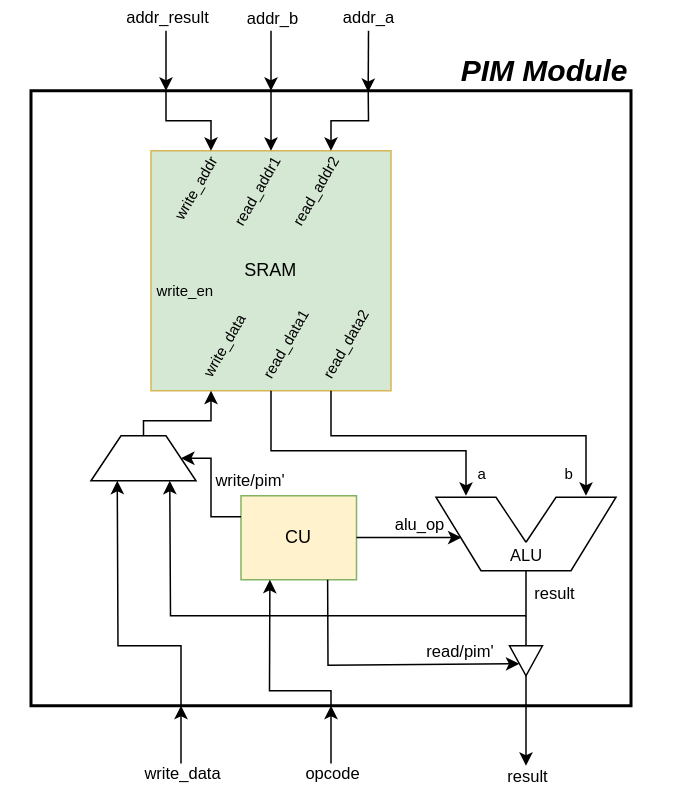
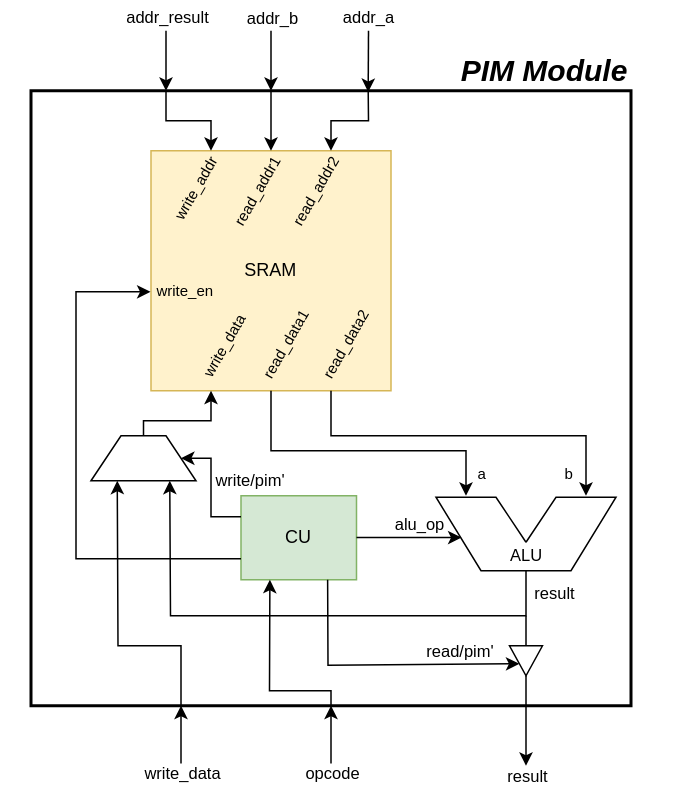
(271, 271) -> (271, 271)
none -> (76, 476)
(299, 538) -> (299, 538)
